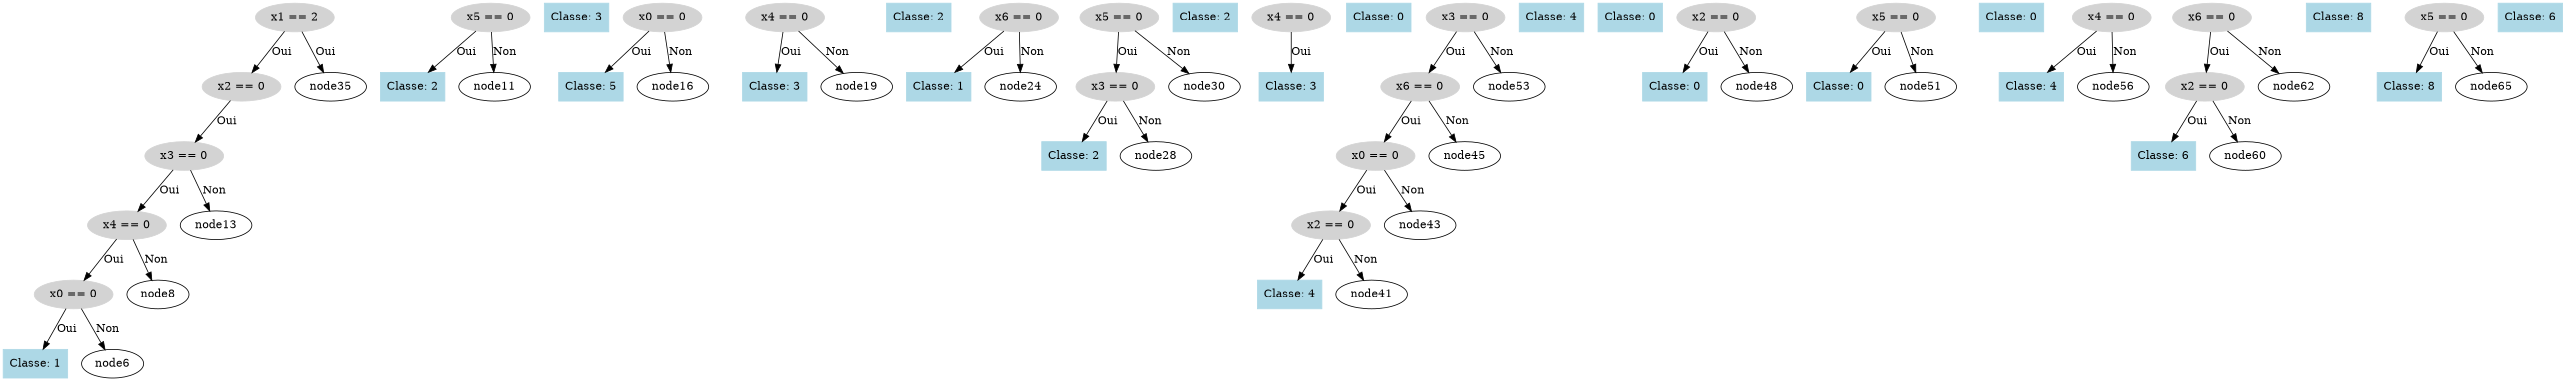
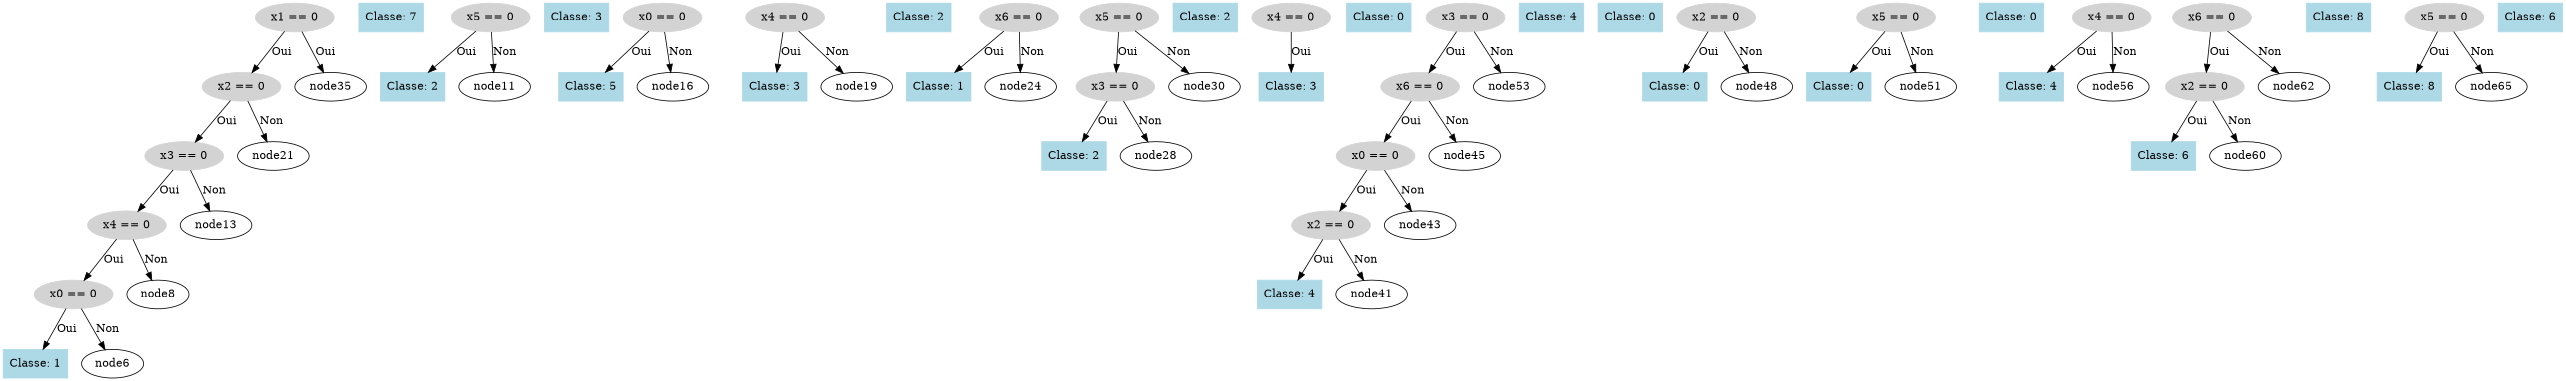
(295, 18) -> (295, 18)
none -> (391, 18)
none -> (273, 156)
